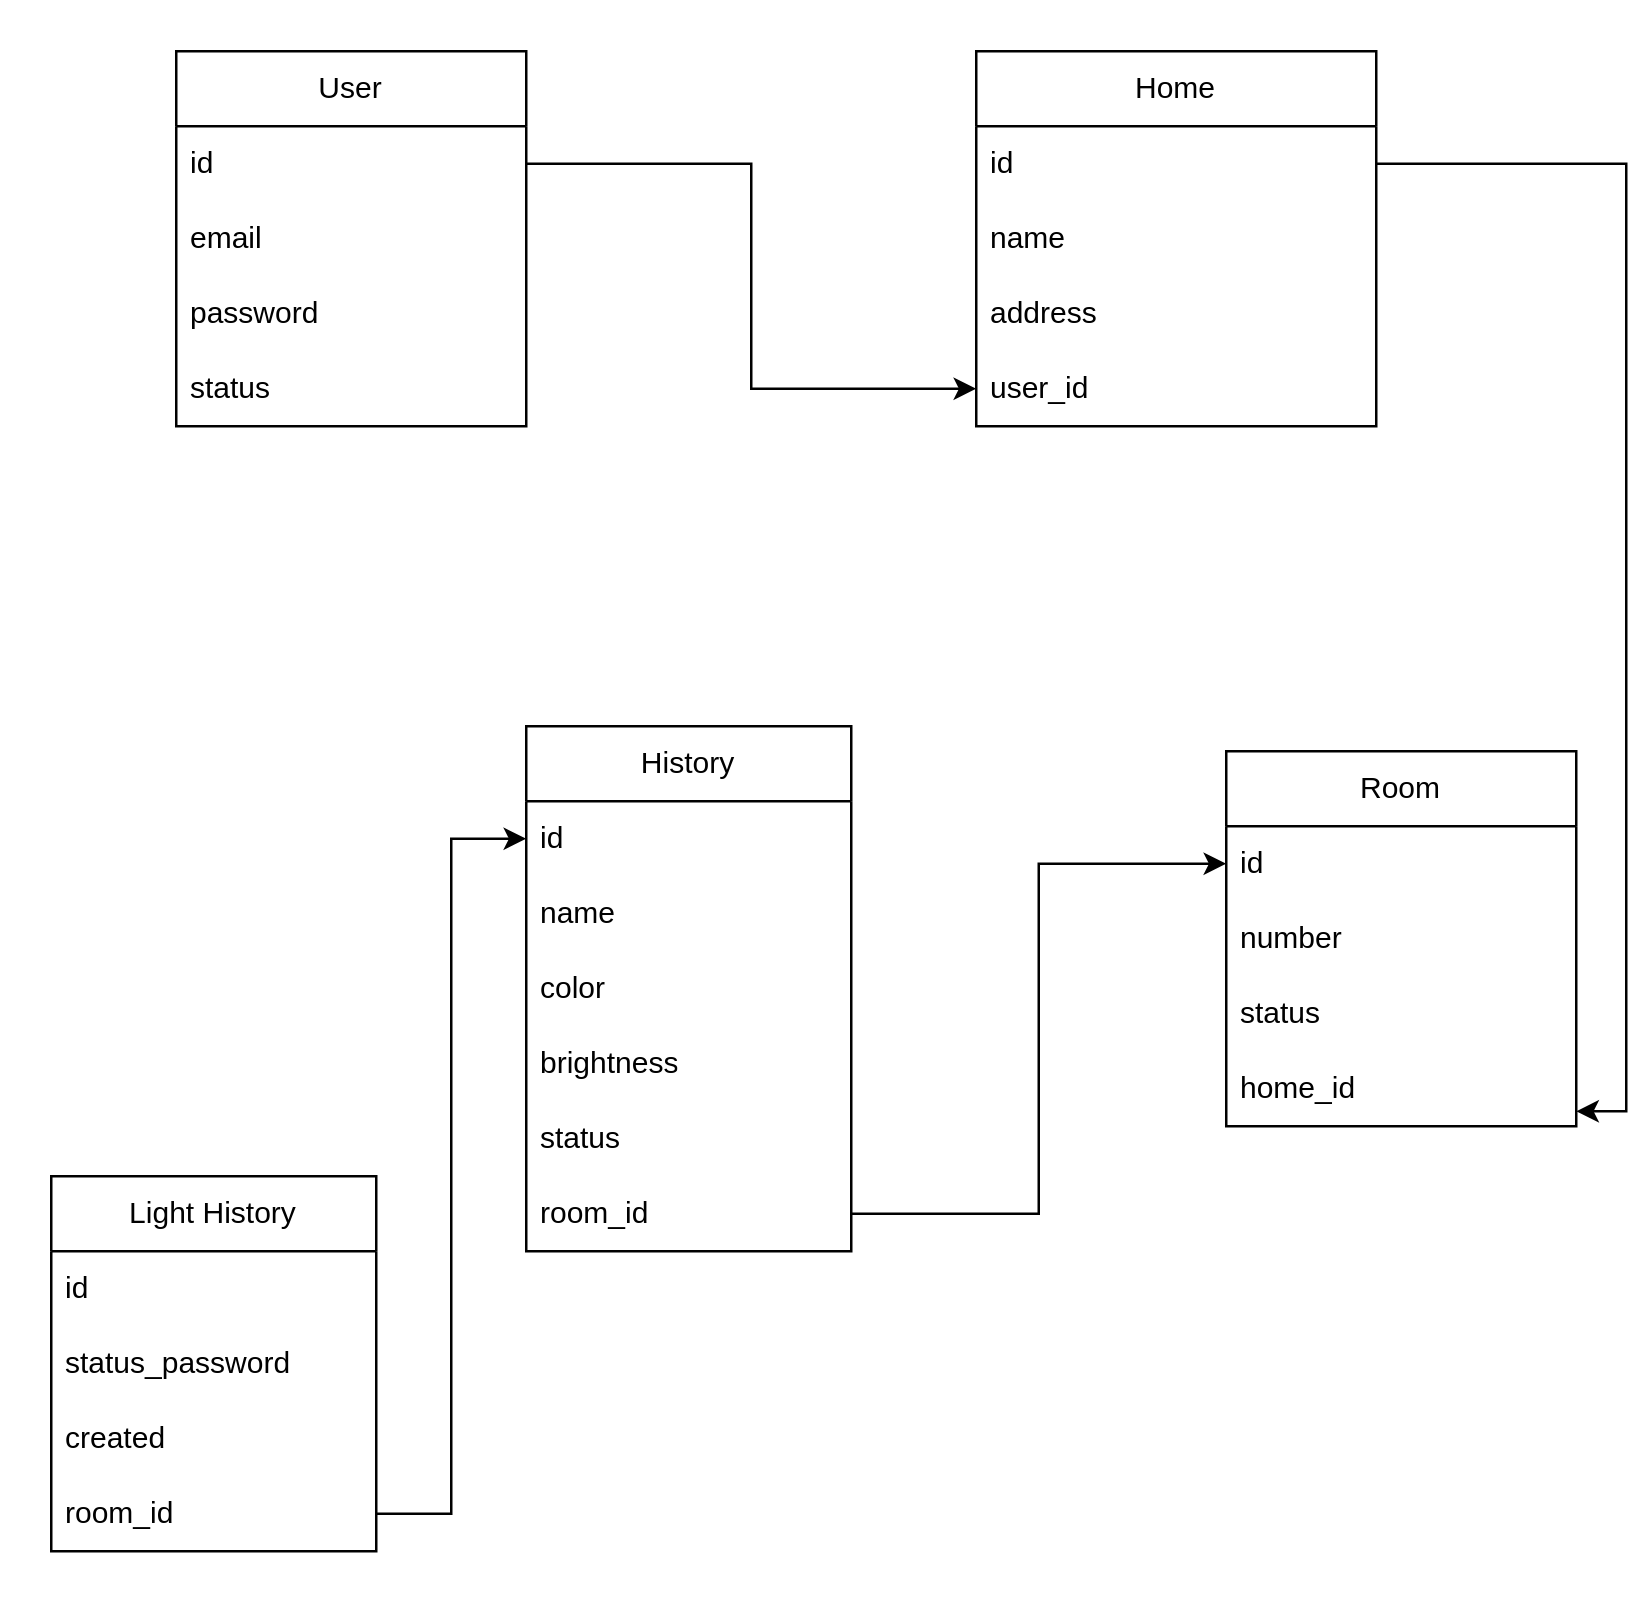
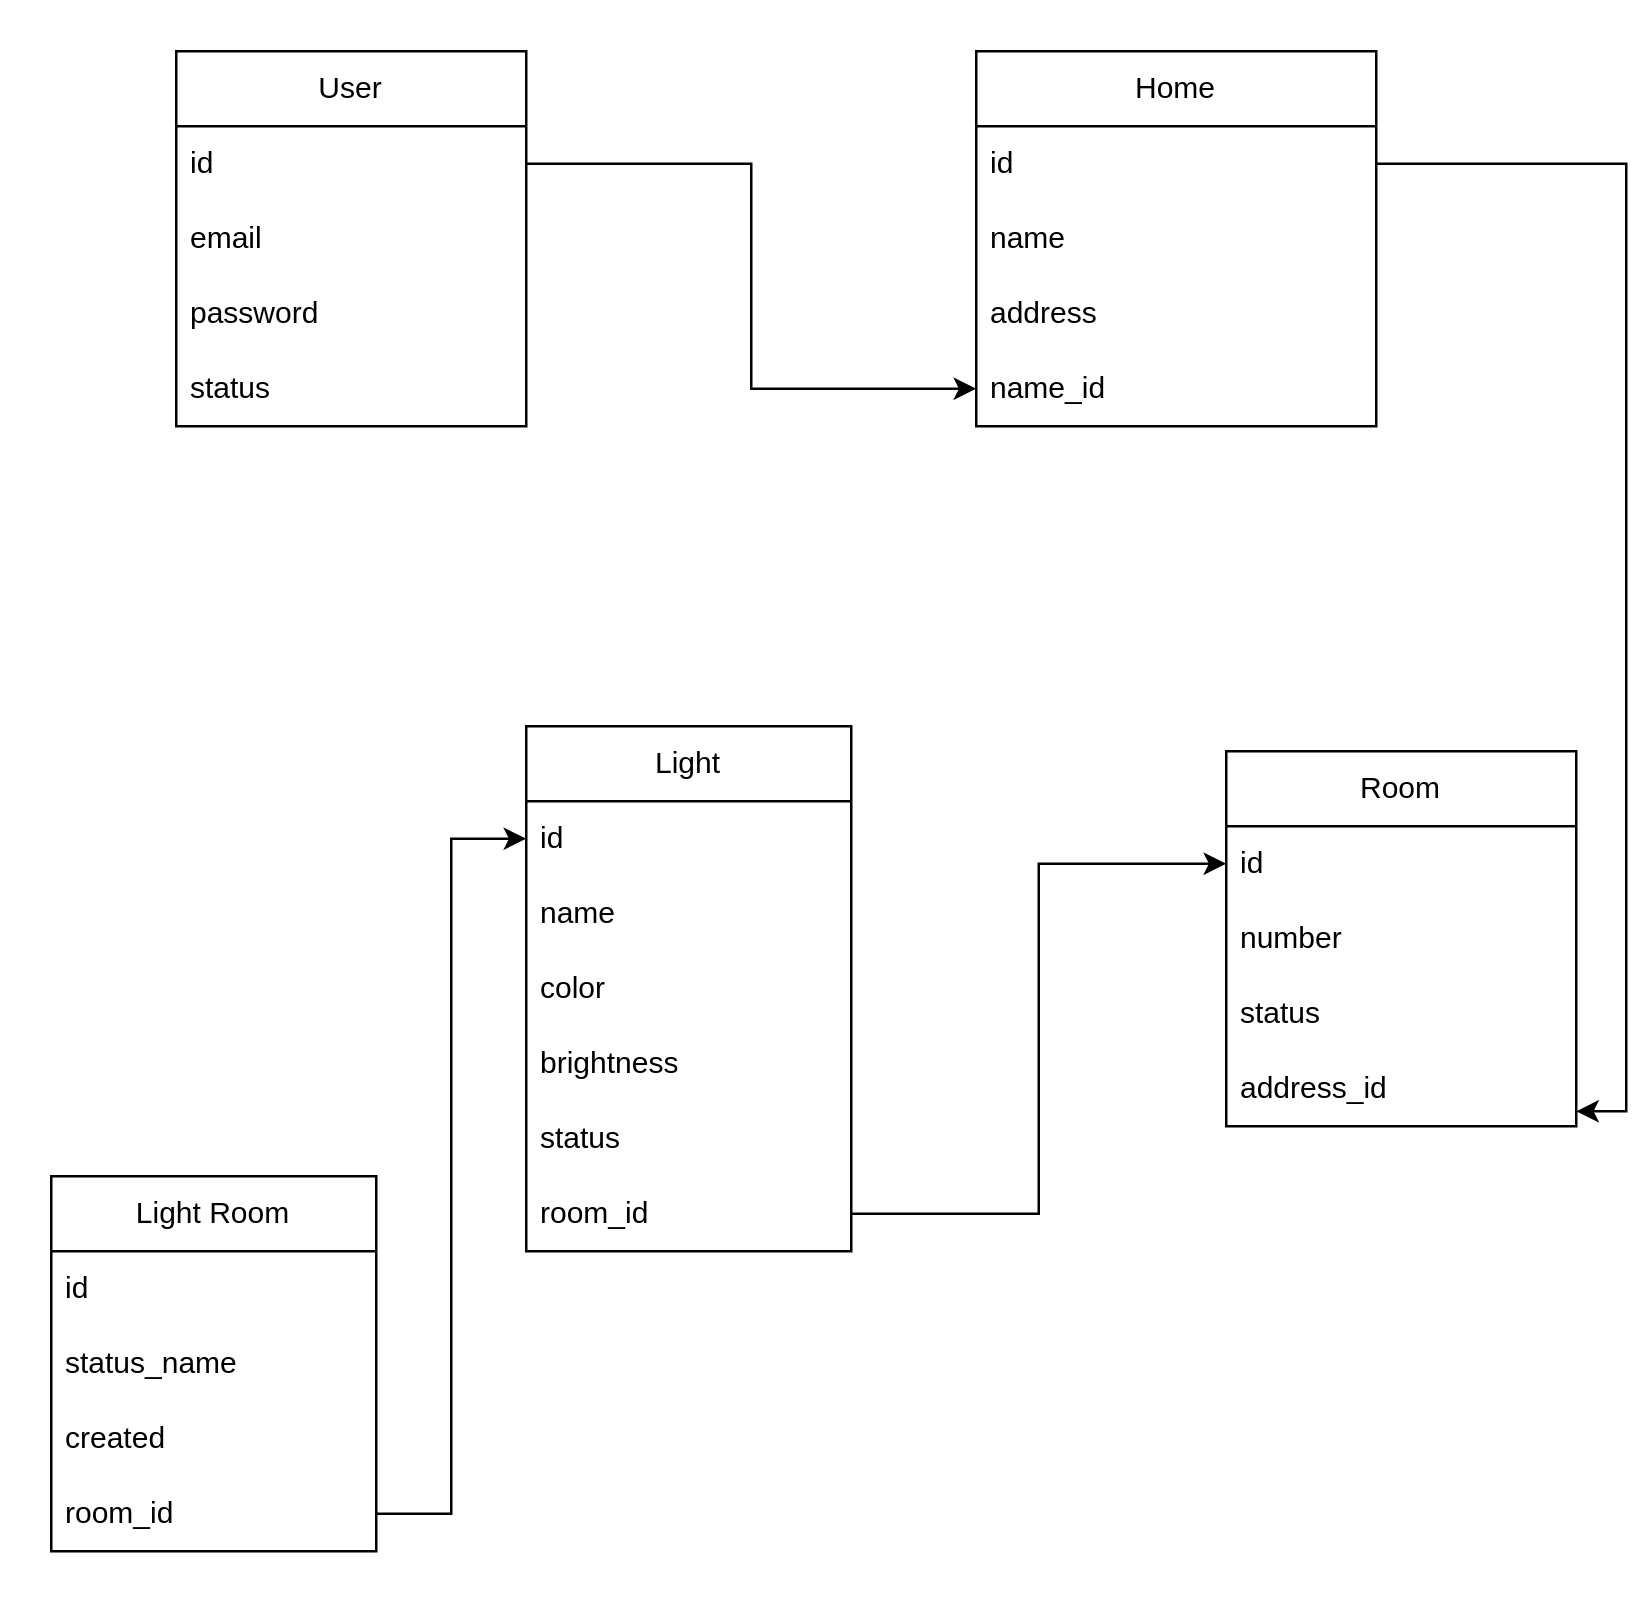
(1046, 389) -> (1046, 389)
(689, 764) -> (689, 764)
(1296, 1089) -> (1321, 1089)
(214, 1214) -> (214, 1214)
(192, 1364) -> (159, 1364)
